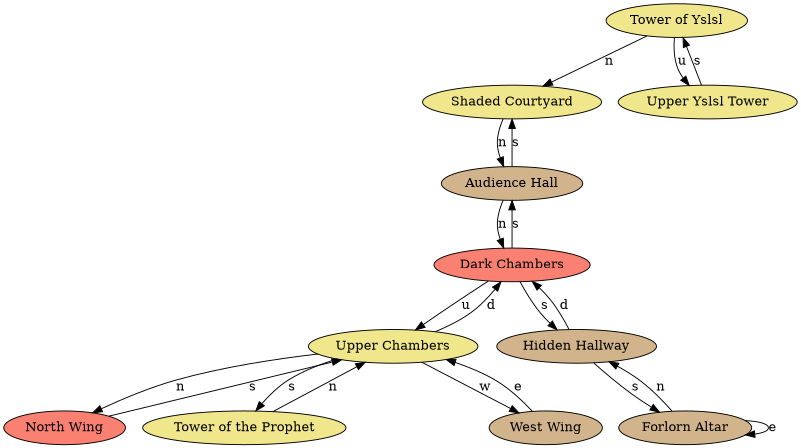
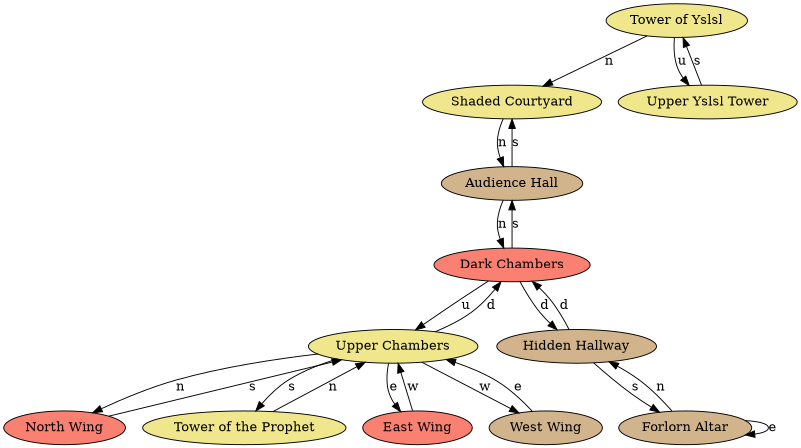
(545, 306) -> (545, 306)
none -> (418, 428)
